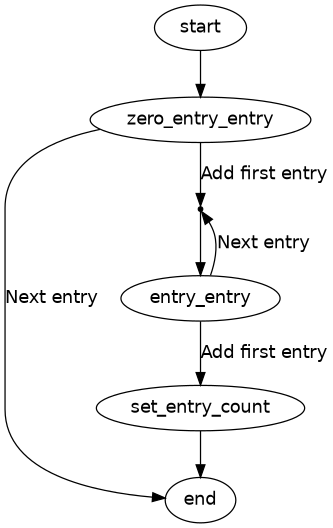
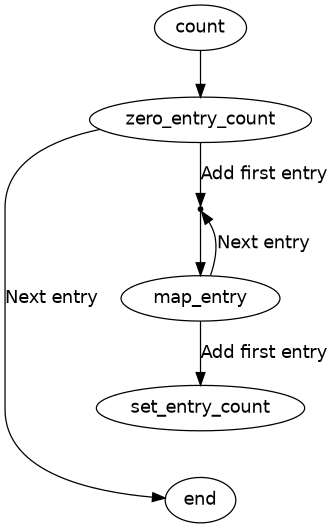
(201, 28) -> (201, 28)
(201, 120) -> (201, 120)
(201, 298) -> (201, 298)
(201, 448) -> none
